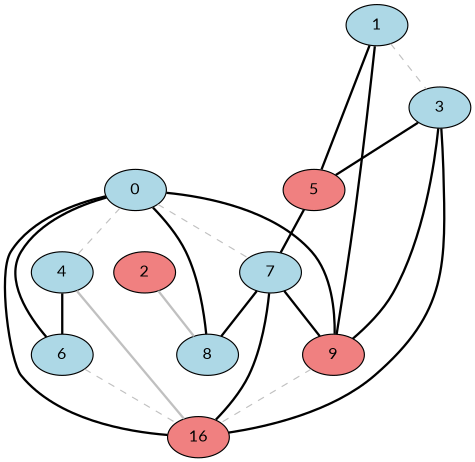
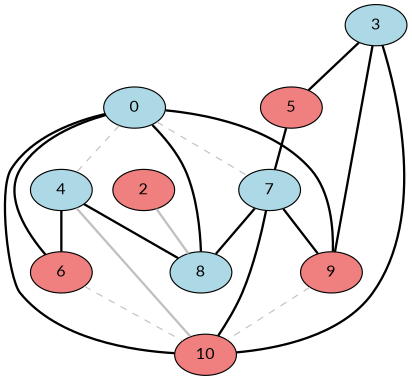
(377, 25) -> none
none -> (131, 231)
(62, 355) -> (61, 272)
(198, 437) -> (206, 355)
